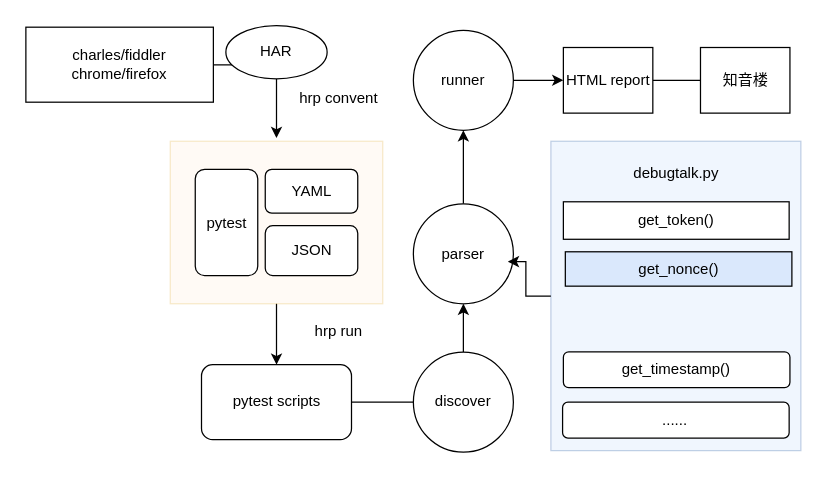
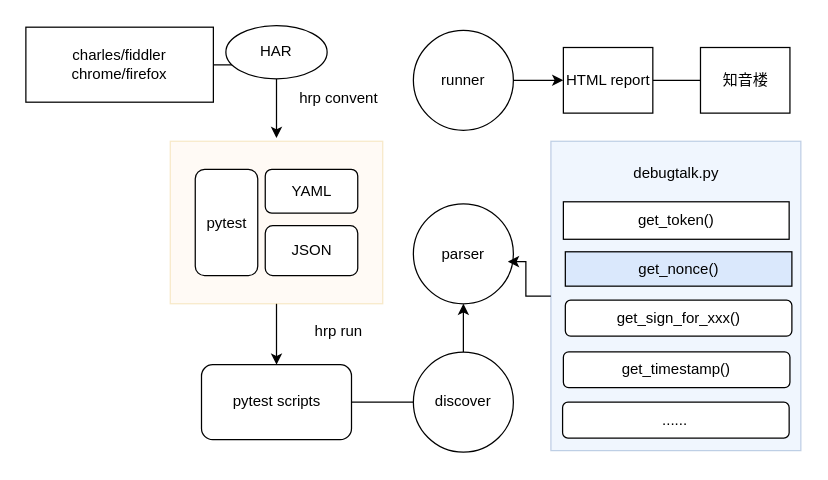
(463, 172) -> none
none -> (678, 318)
